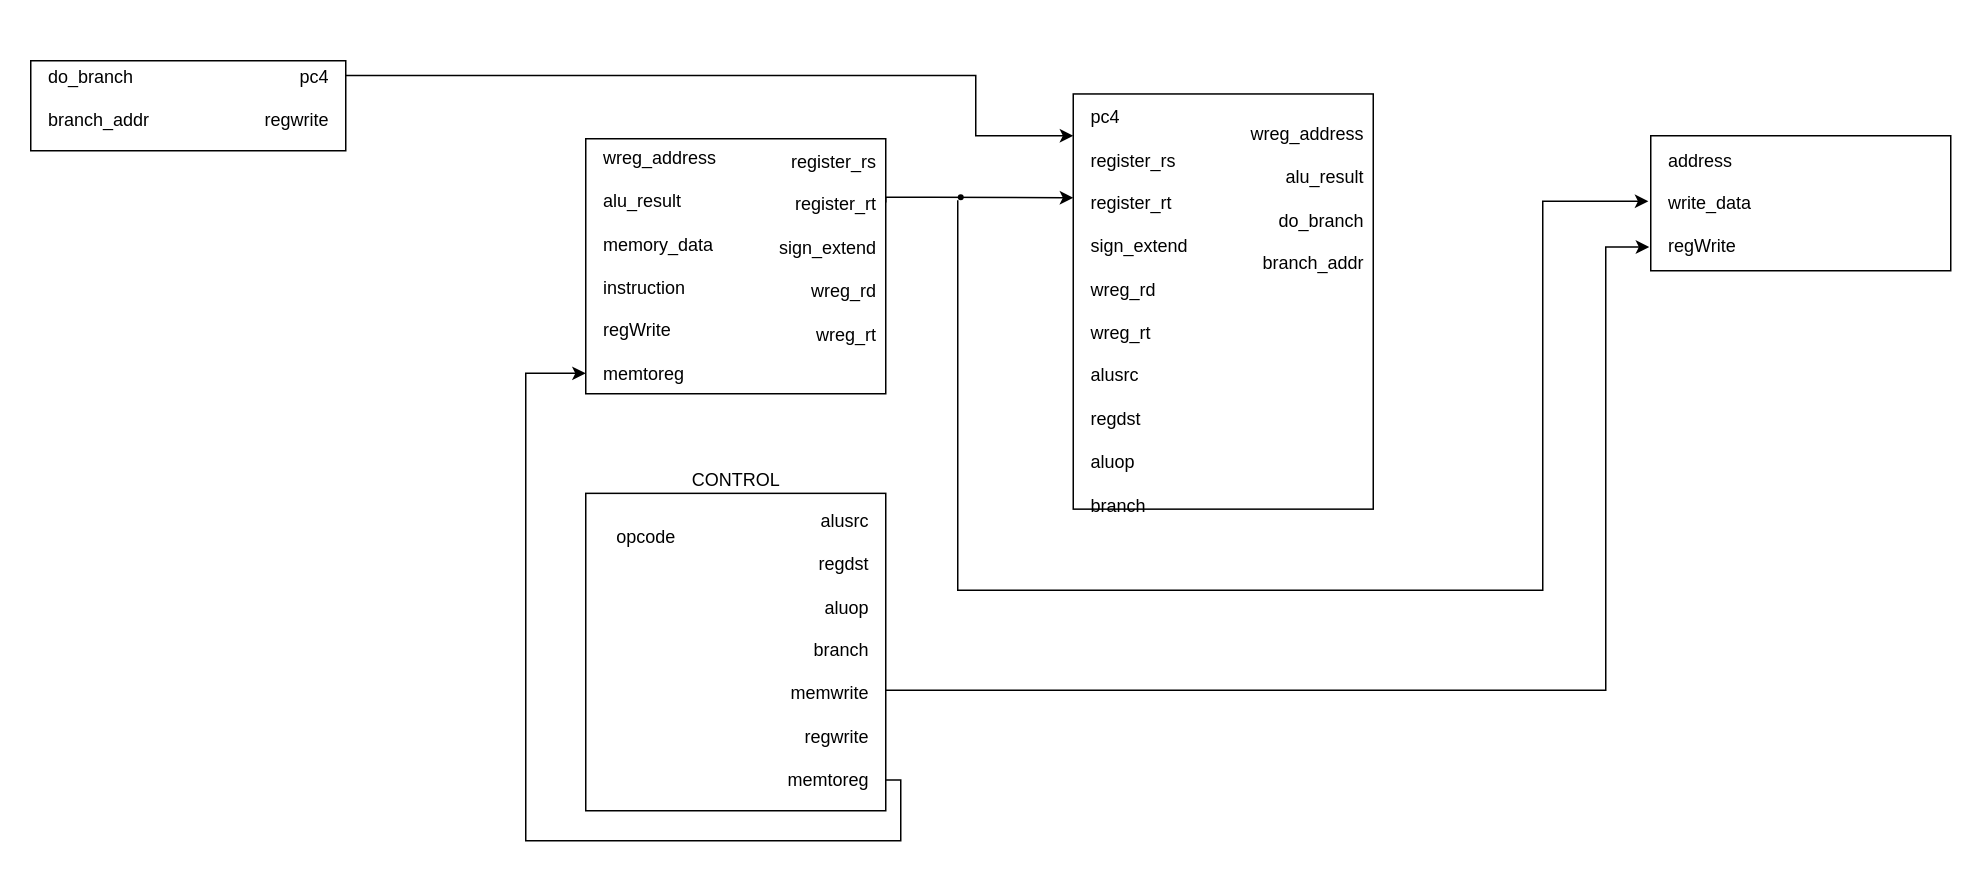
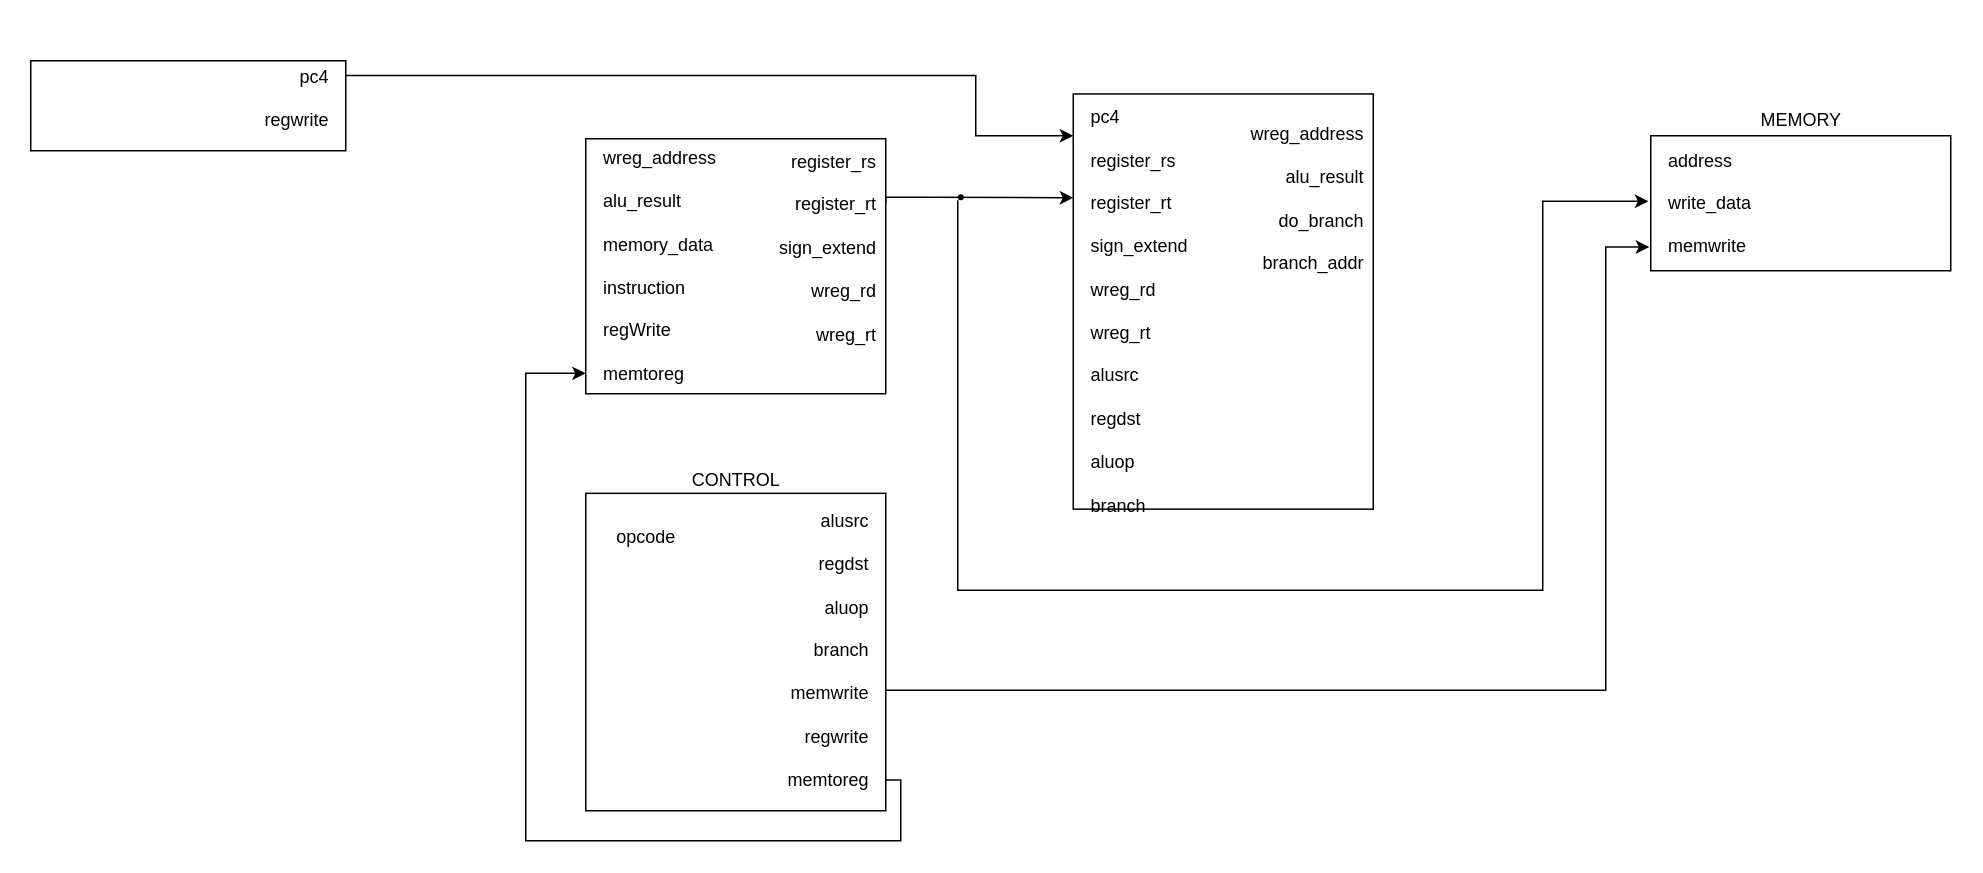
(106, 98) -> none
none -> (1801, 121)
(1717, 203) -> (1717, 203)
